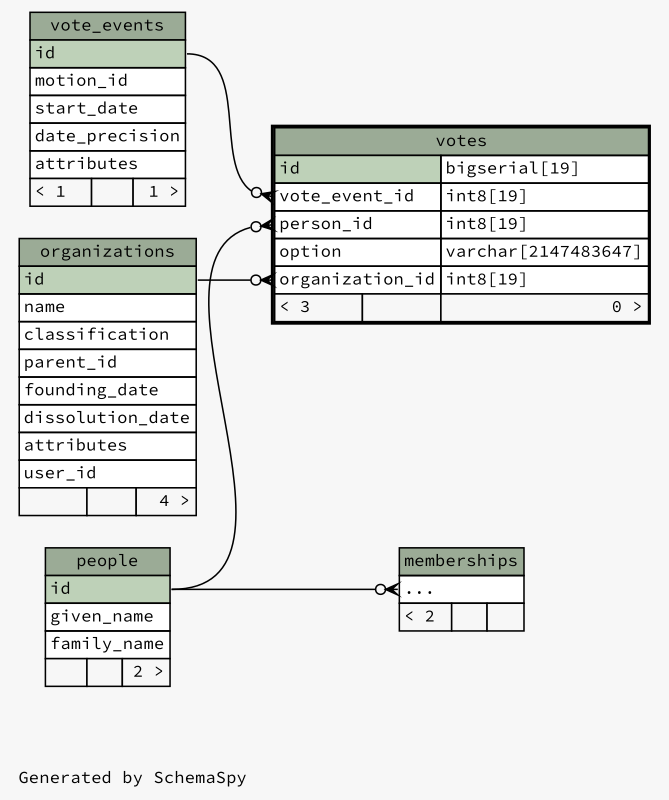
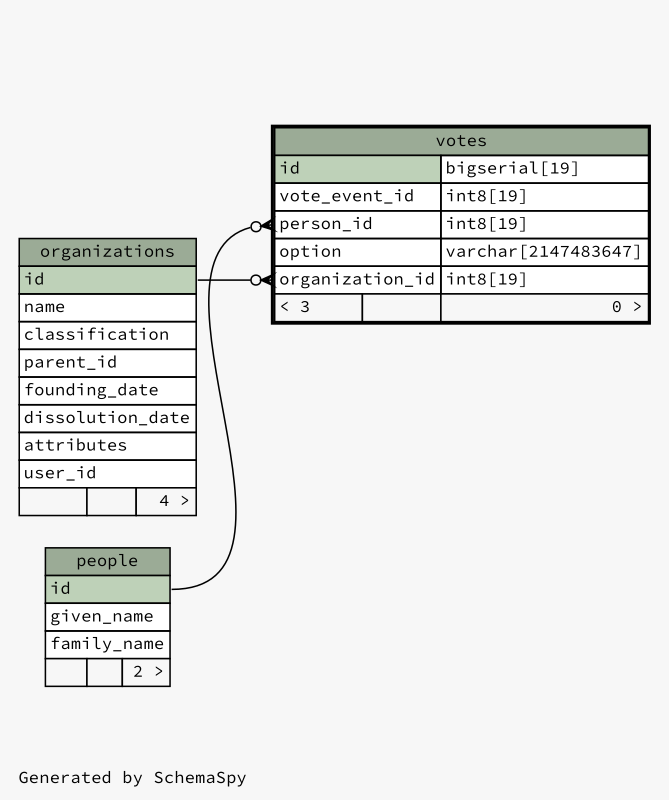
(107, 109) -> none
(461, 589) -> none
